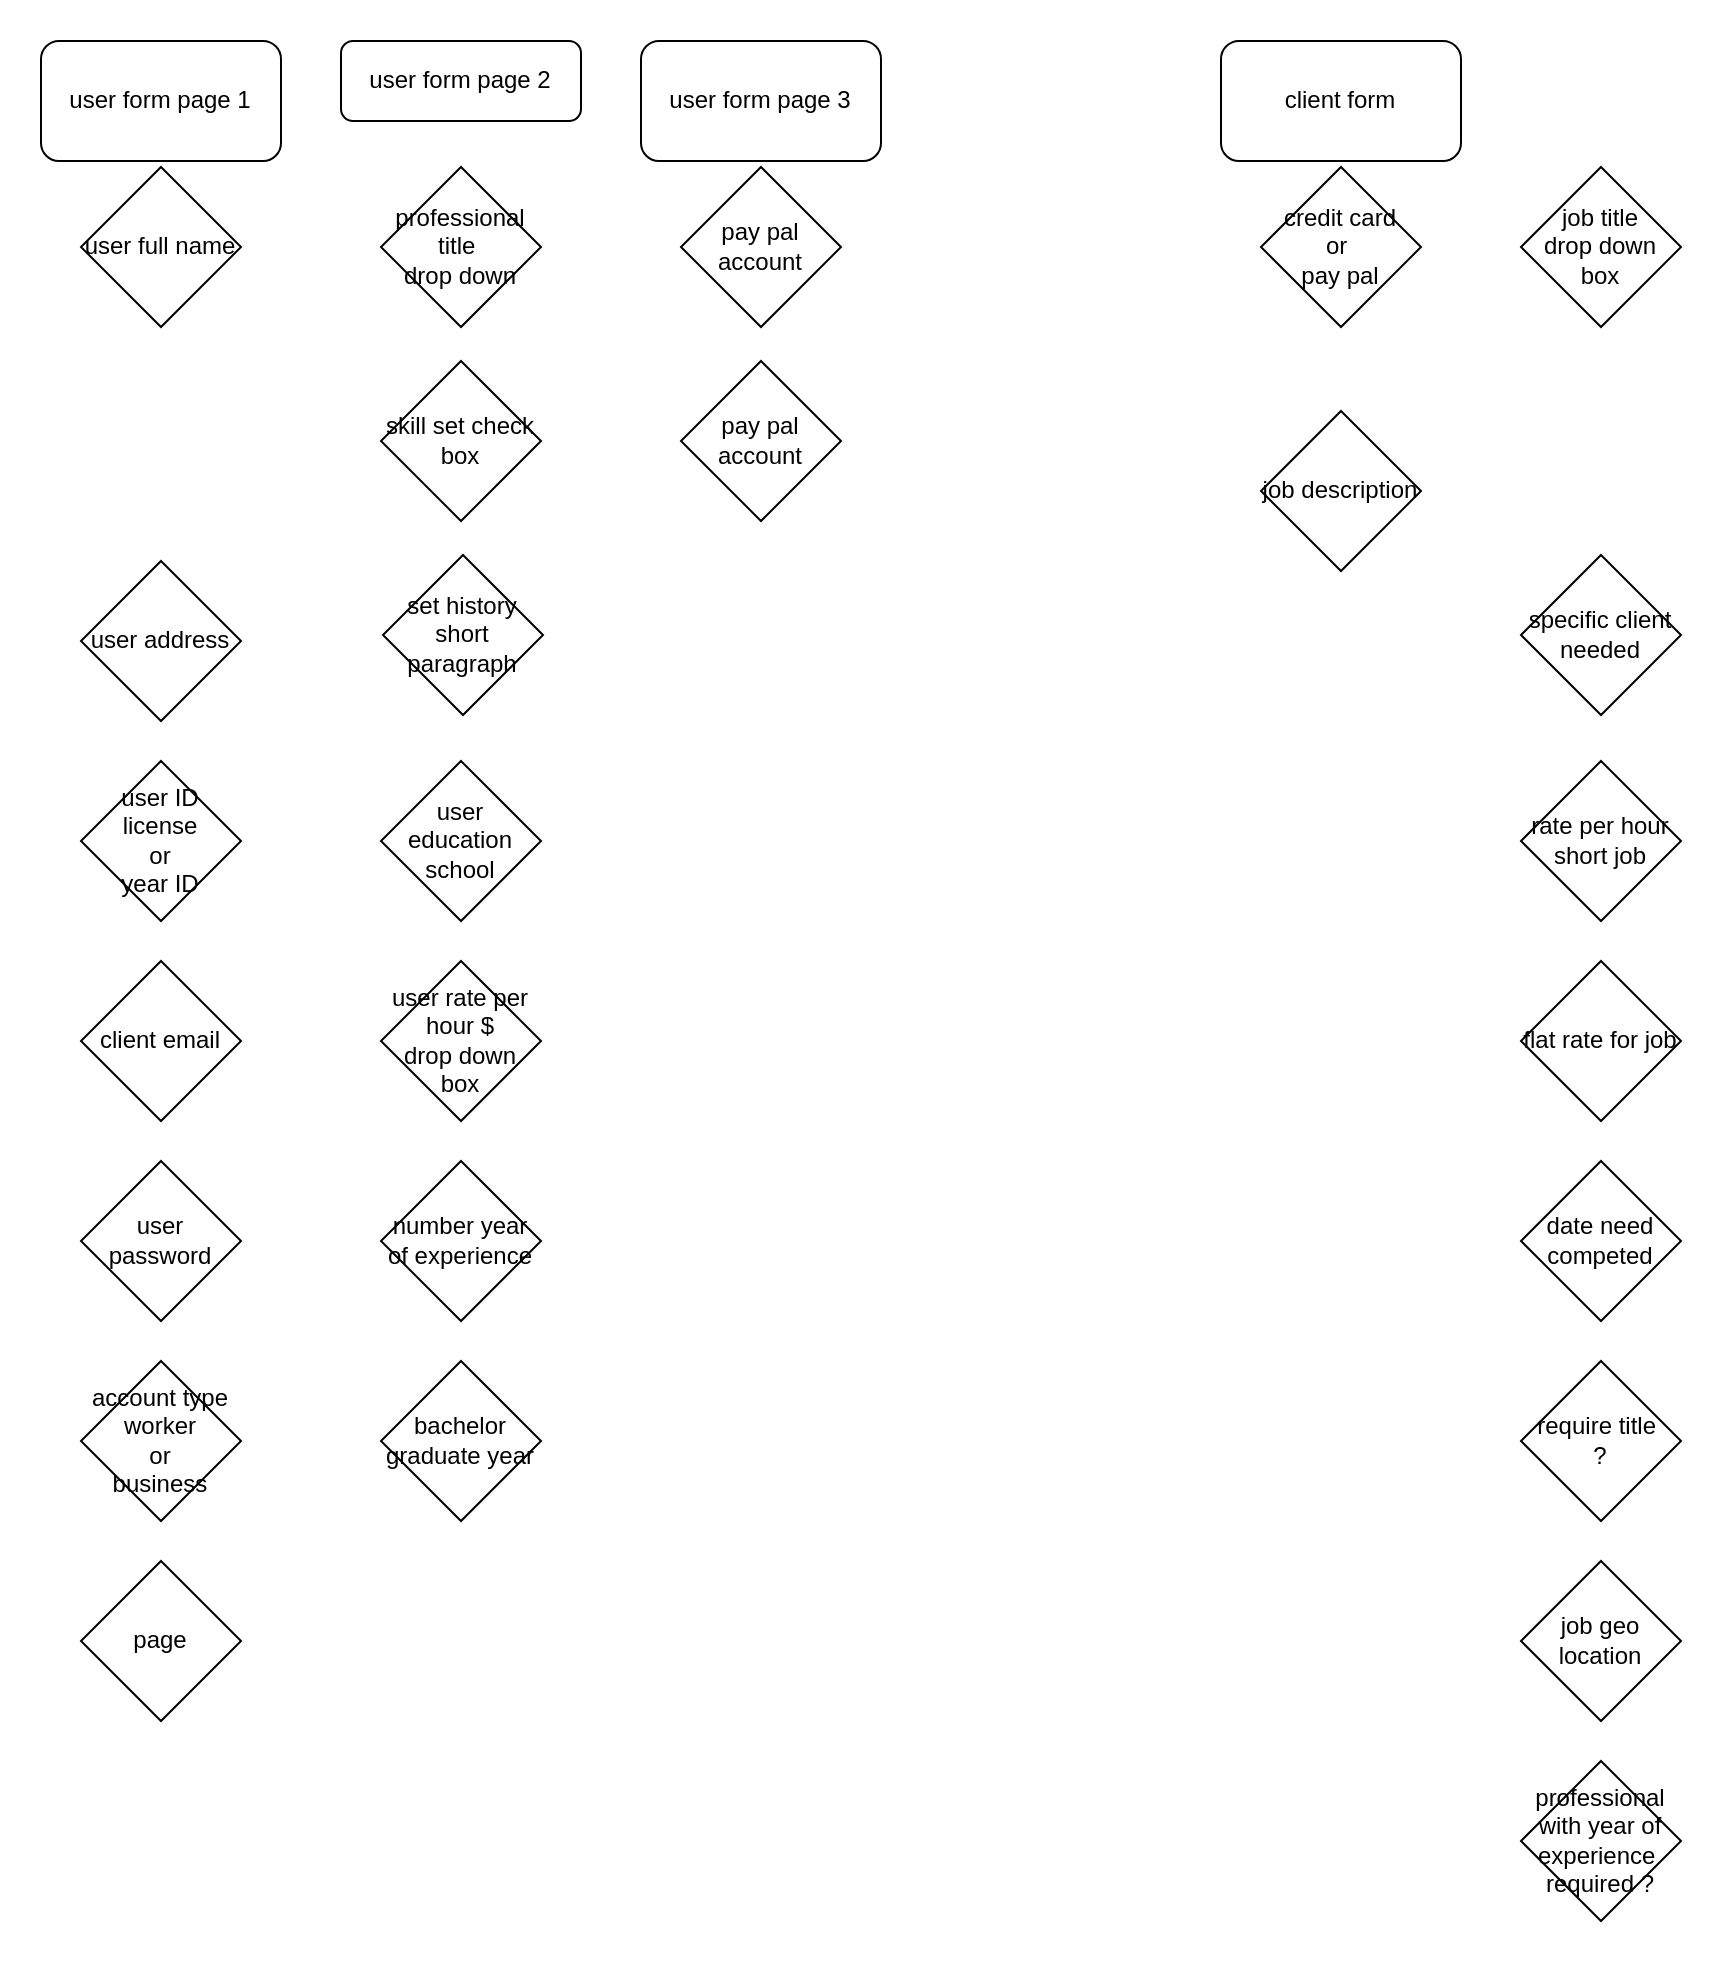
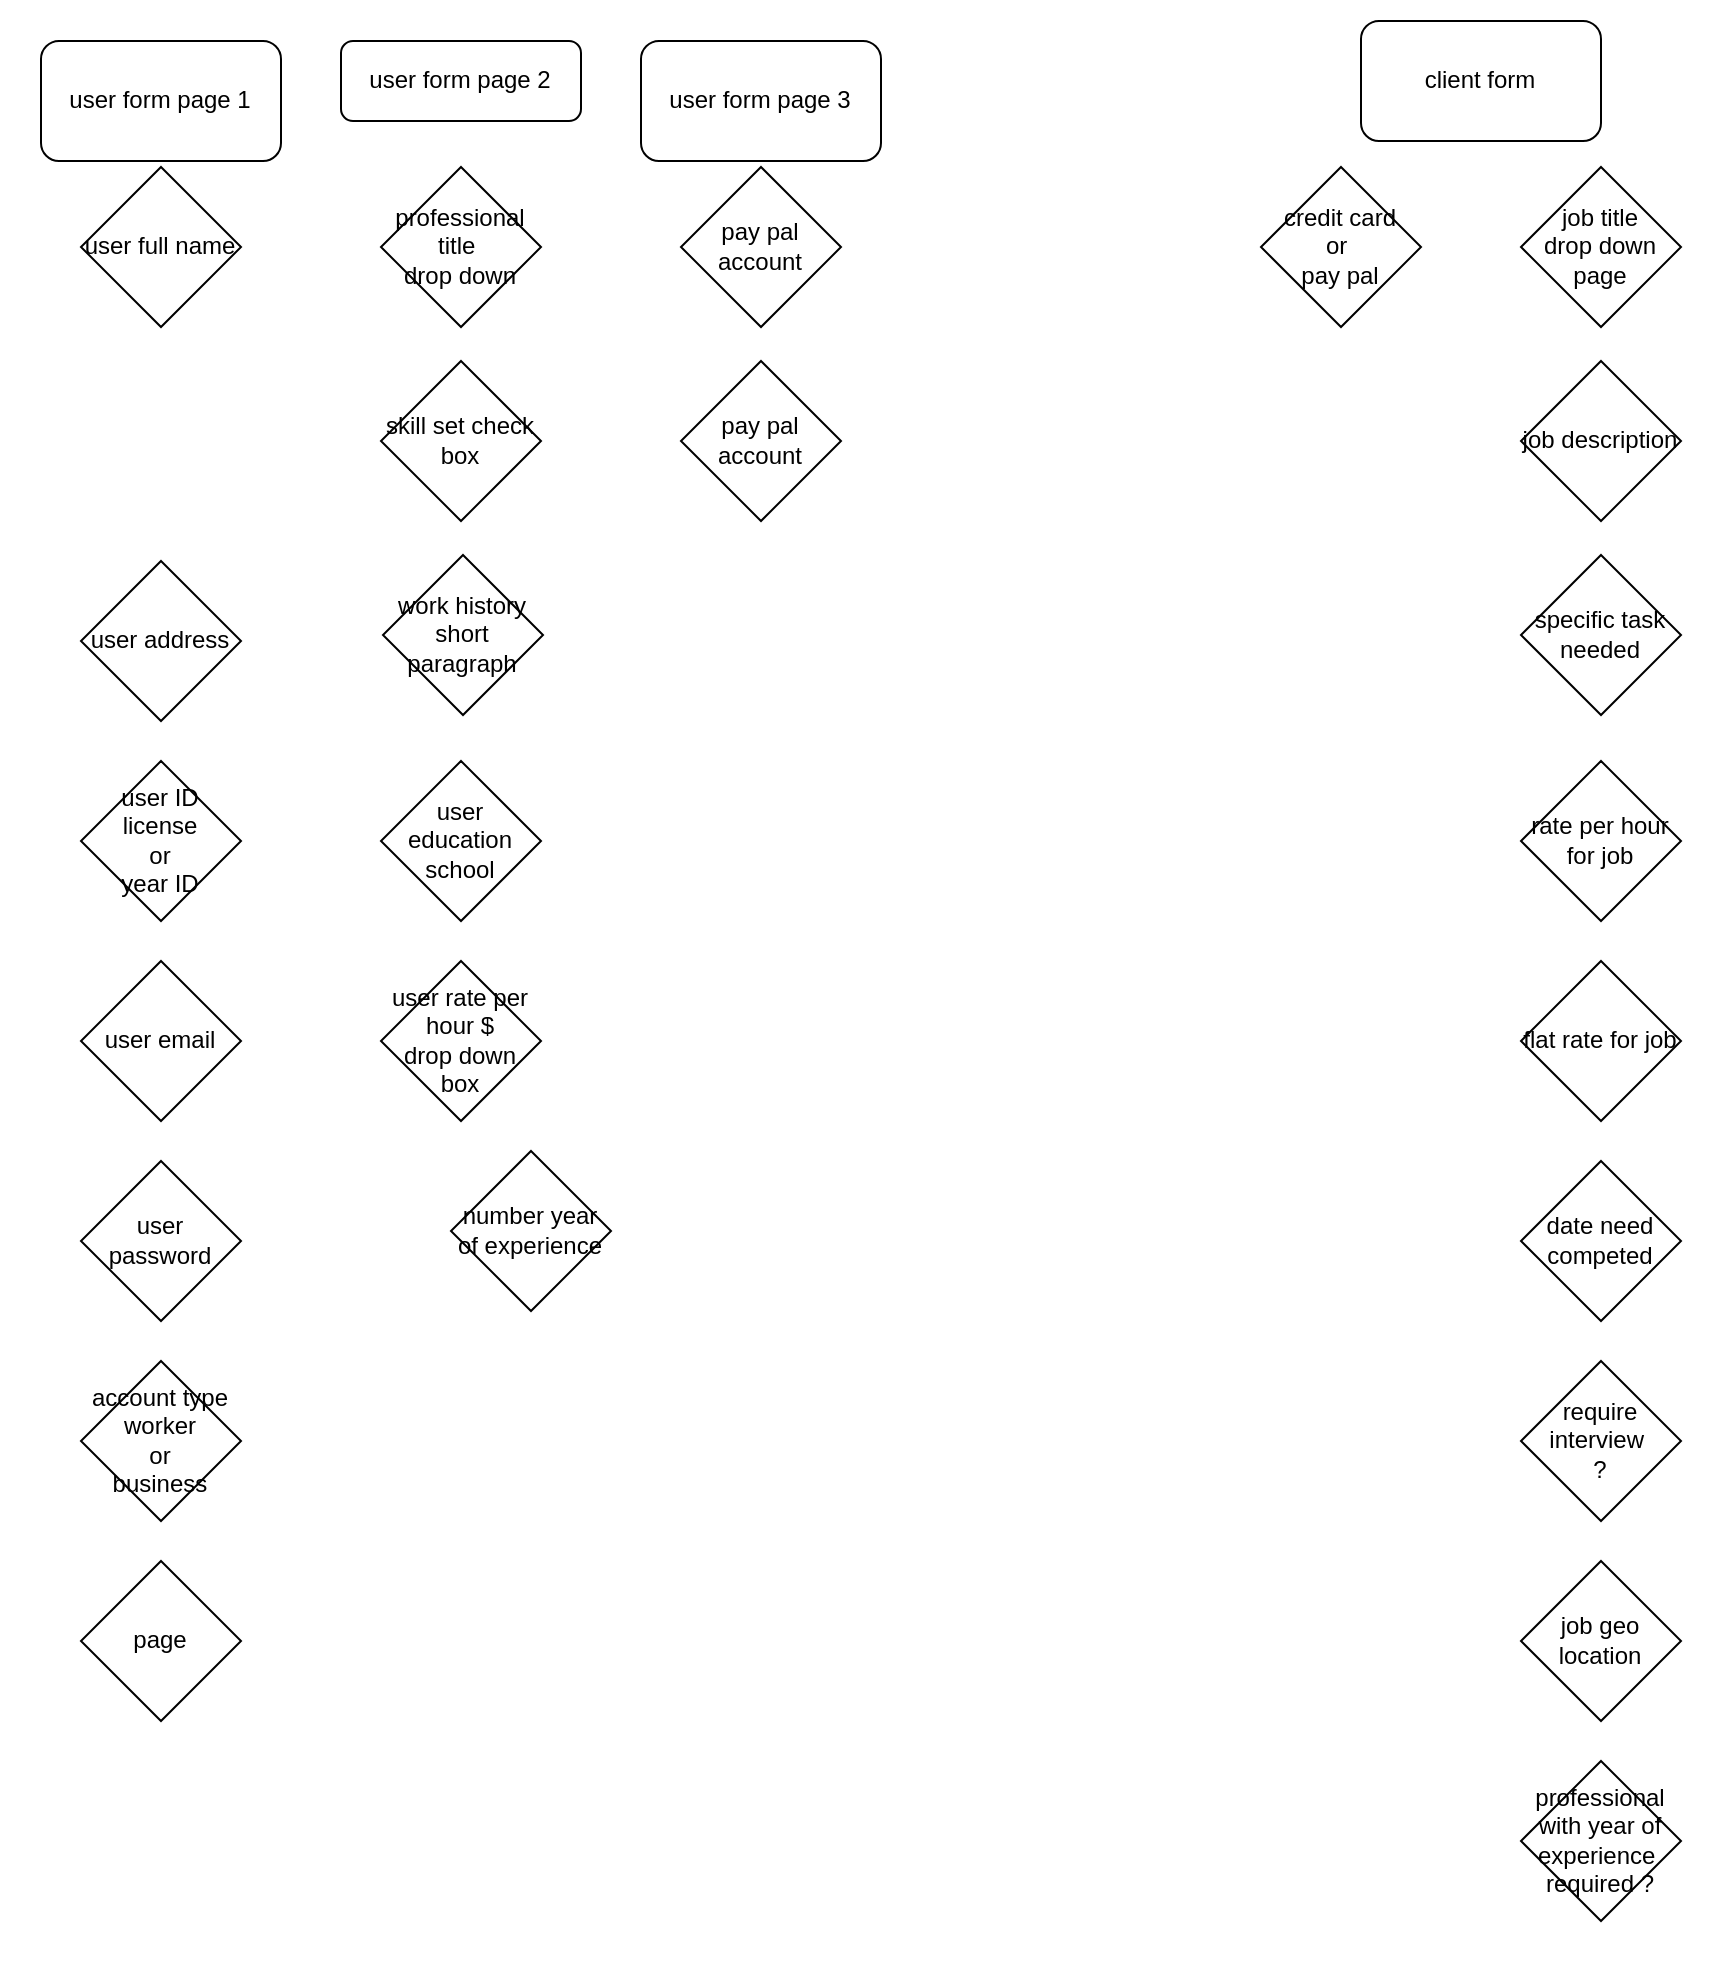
(1341, 101) -> (1481, 81)
(1601, 247) -> (1601, 247)
(1341, 491) -> (1601, 441)
(463, 635) -> (463, 635)
(1601, 635) -> (1601, 635)
(1601, 841) -> (1601, 841)
(161, 1041) -> (161, 1041)
(461, 1241) -> (531, 1231)
(461, 1441) -> none
(1601, 1441) -> (1601, 1441)
